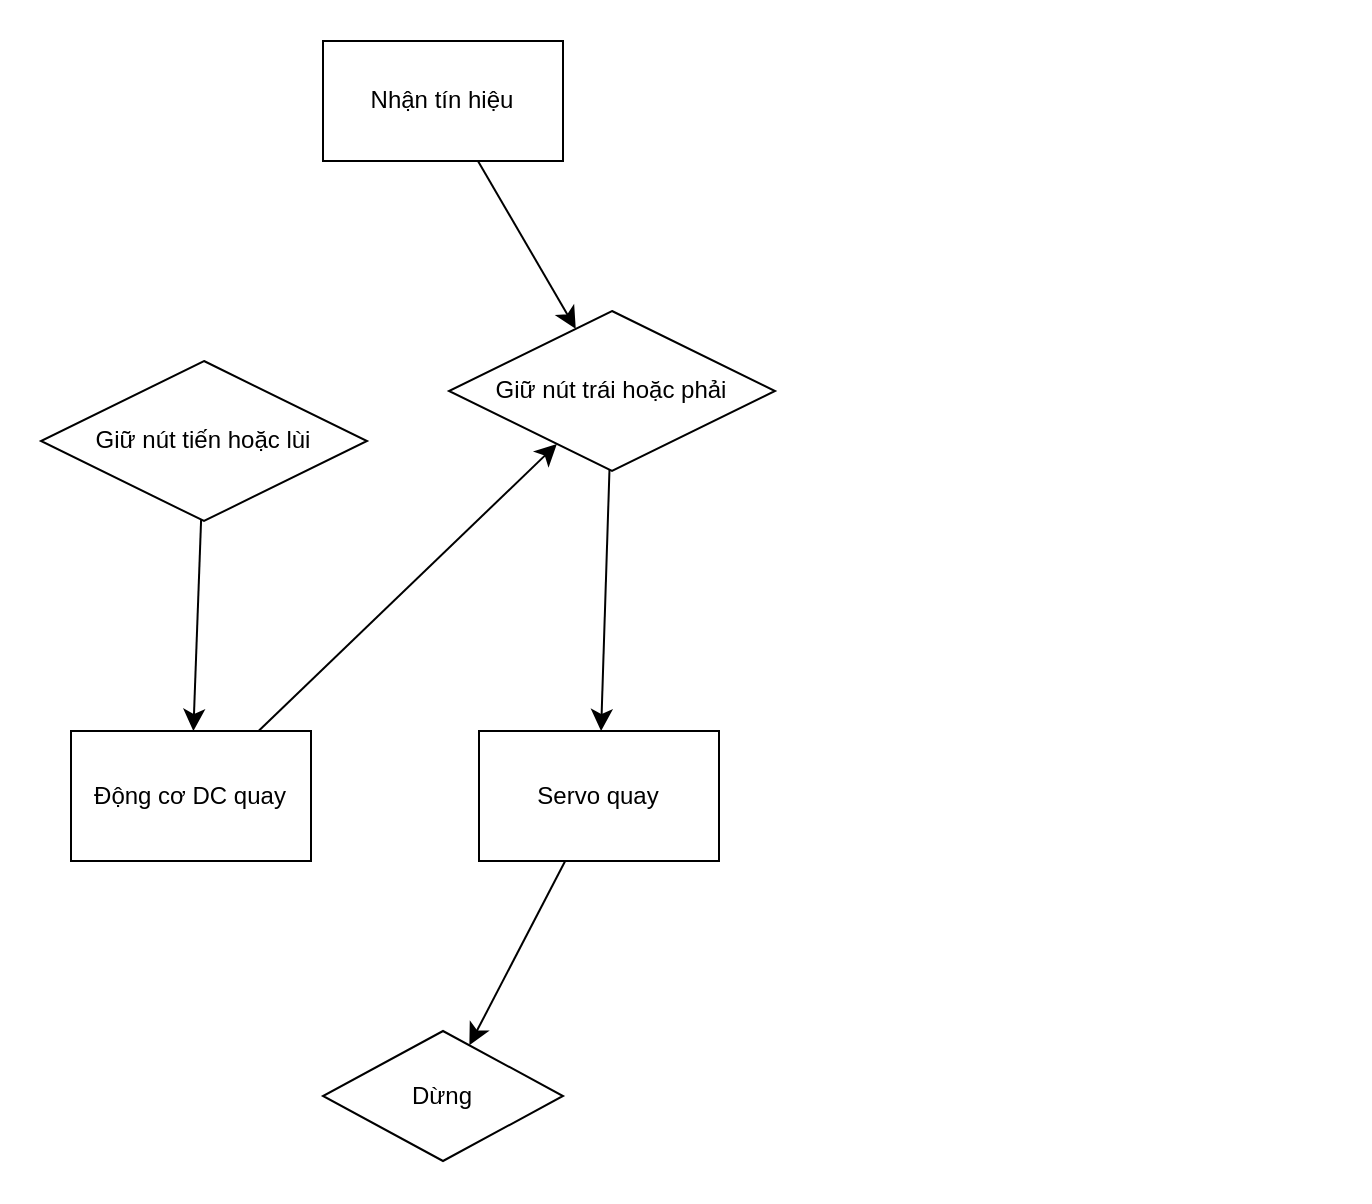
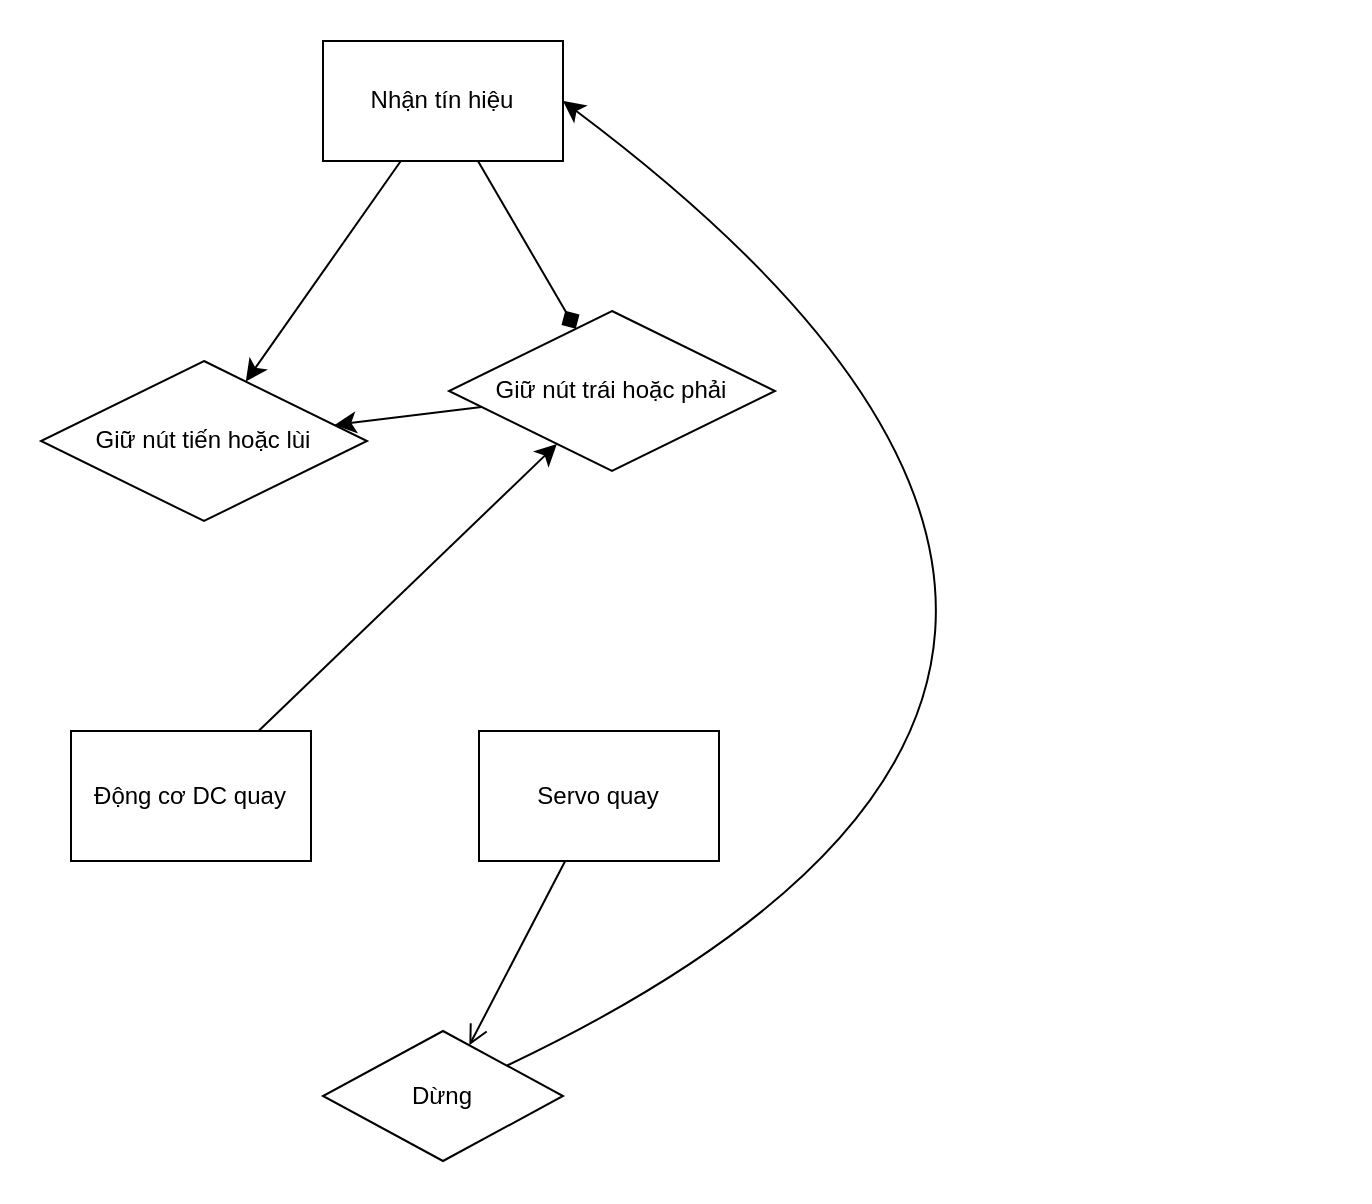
none -> (326, 267)
(566, 312) -> (565, 311)
(606, 592) -> (414, 415)
(197, 620) -> none
none -> (790, 884)
(478, 1030) -> (475, 1034)
